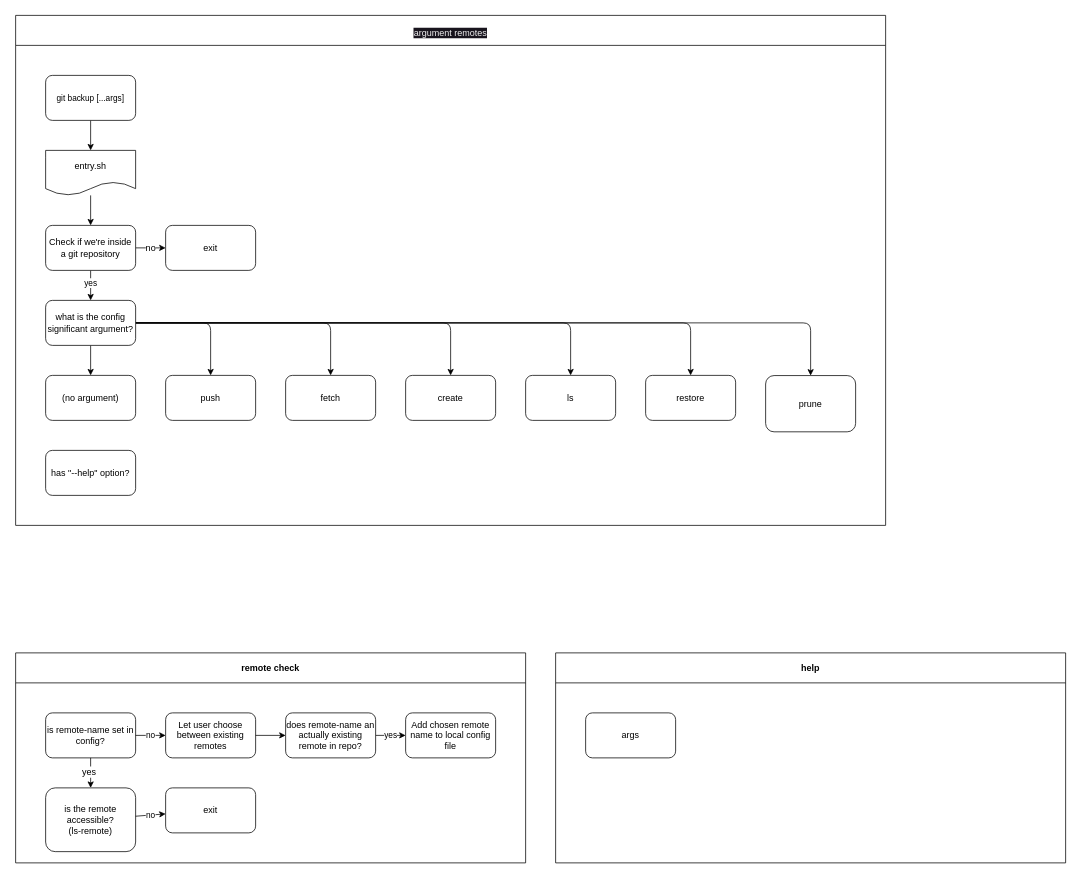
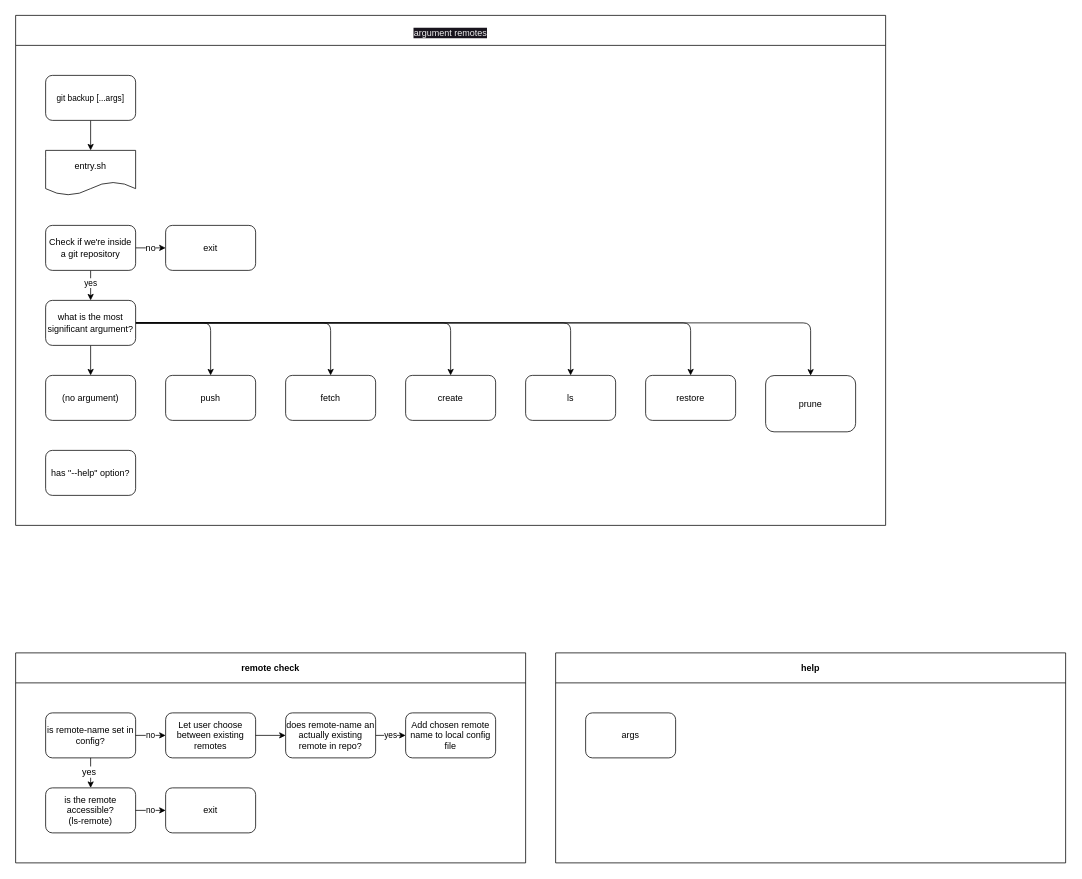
(90, 207) -> none
(90, 323) -> (90, 323)
(90, 820) -> (90, 810)
